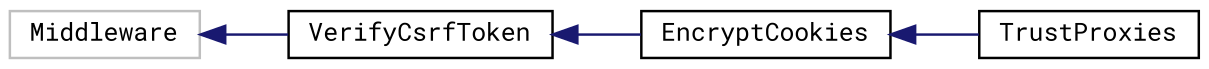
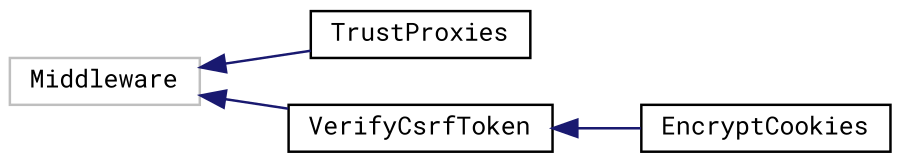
(947, 35) -> (268, 57)
